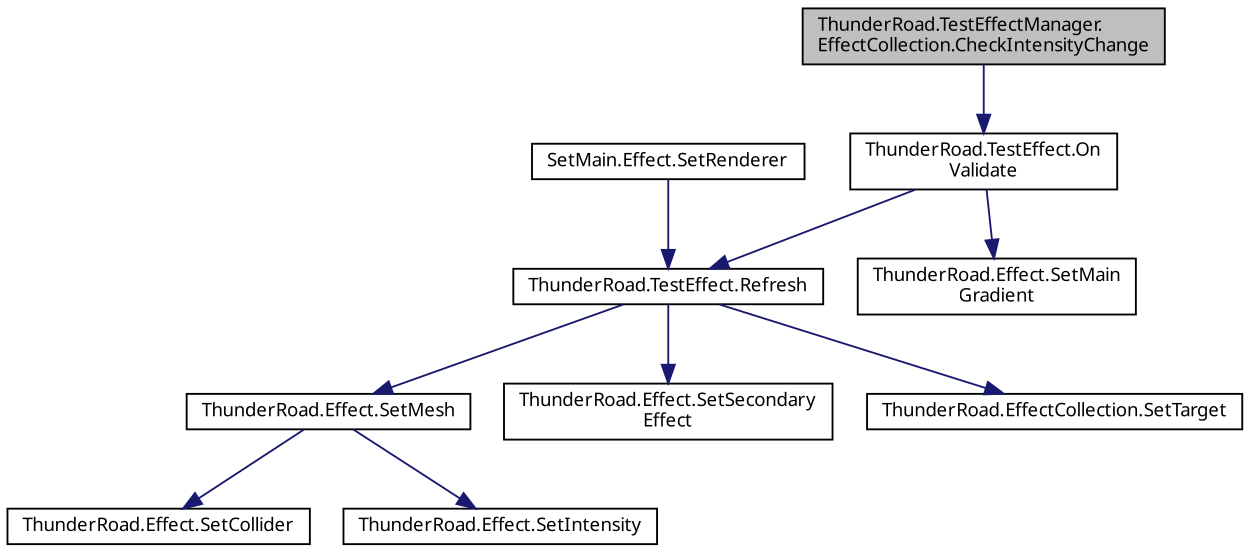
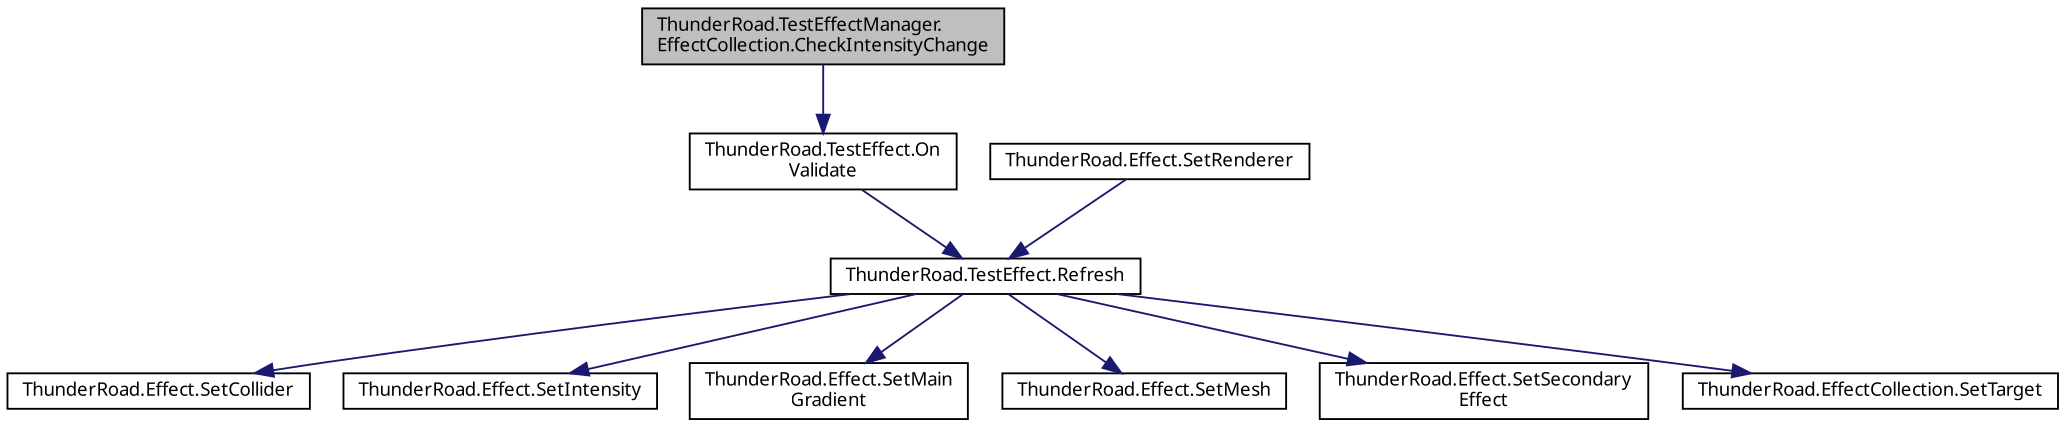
(668, 161) -> (1150, 161)
(989, 215) -> (922, 323)
(251, 464) -> (561, 330)
(406, 464) -> (752, 332)
